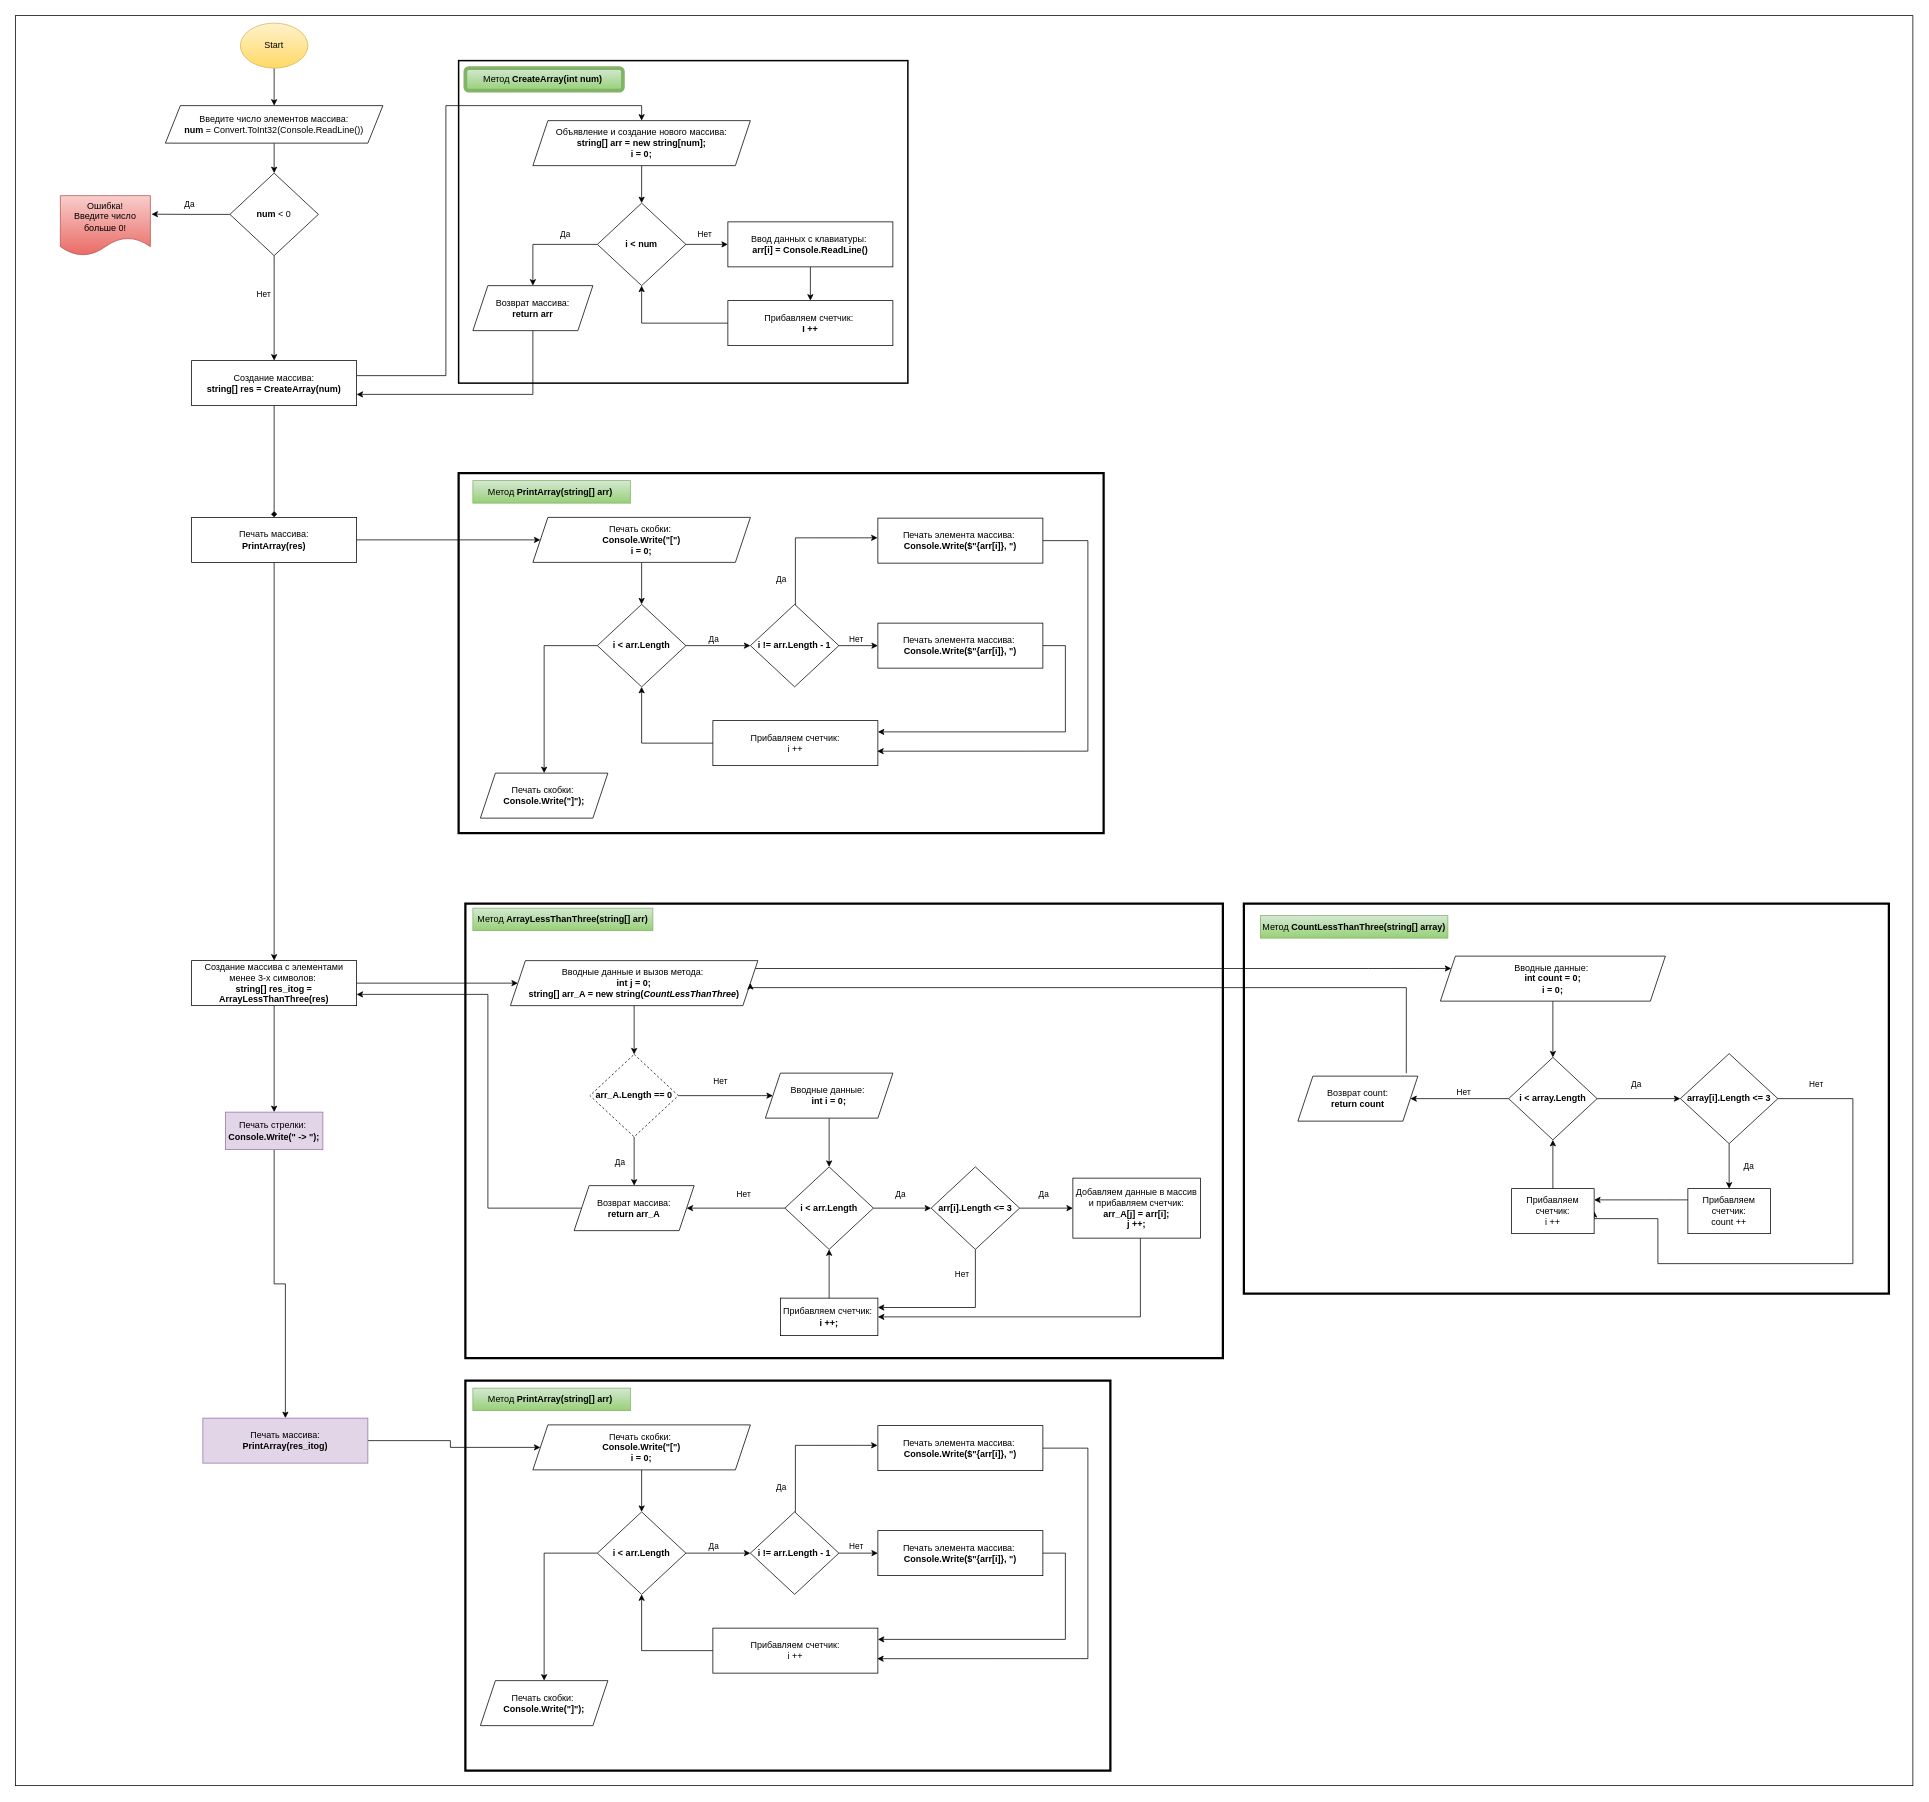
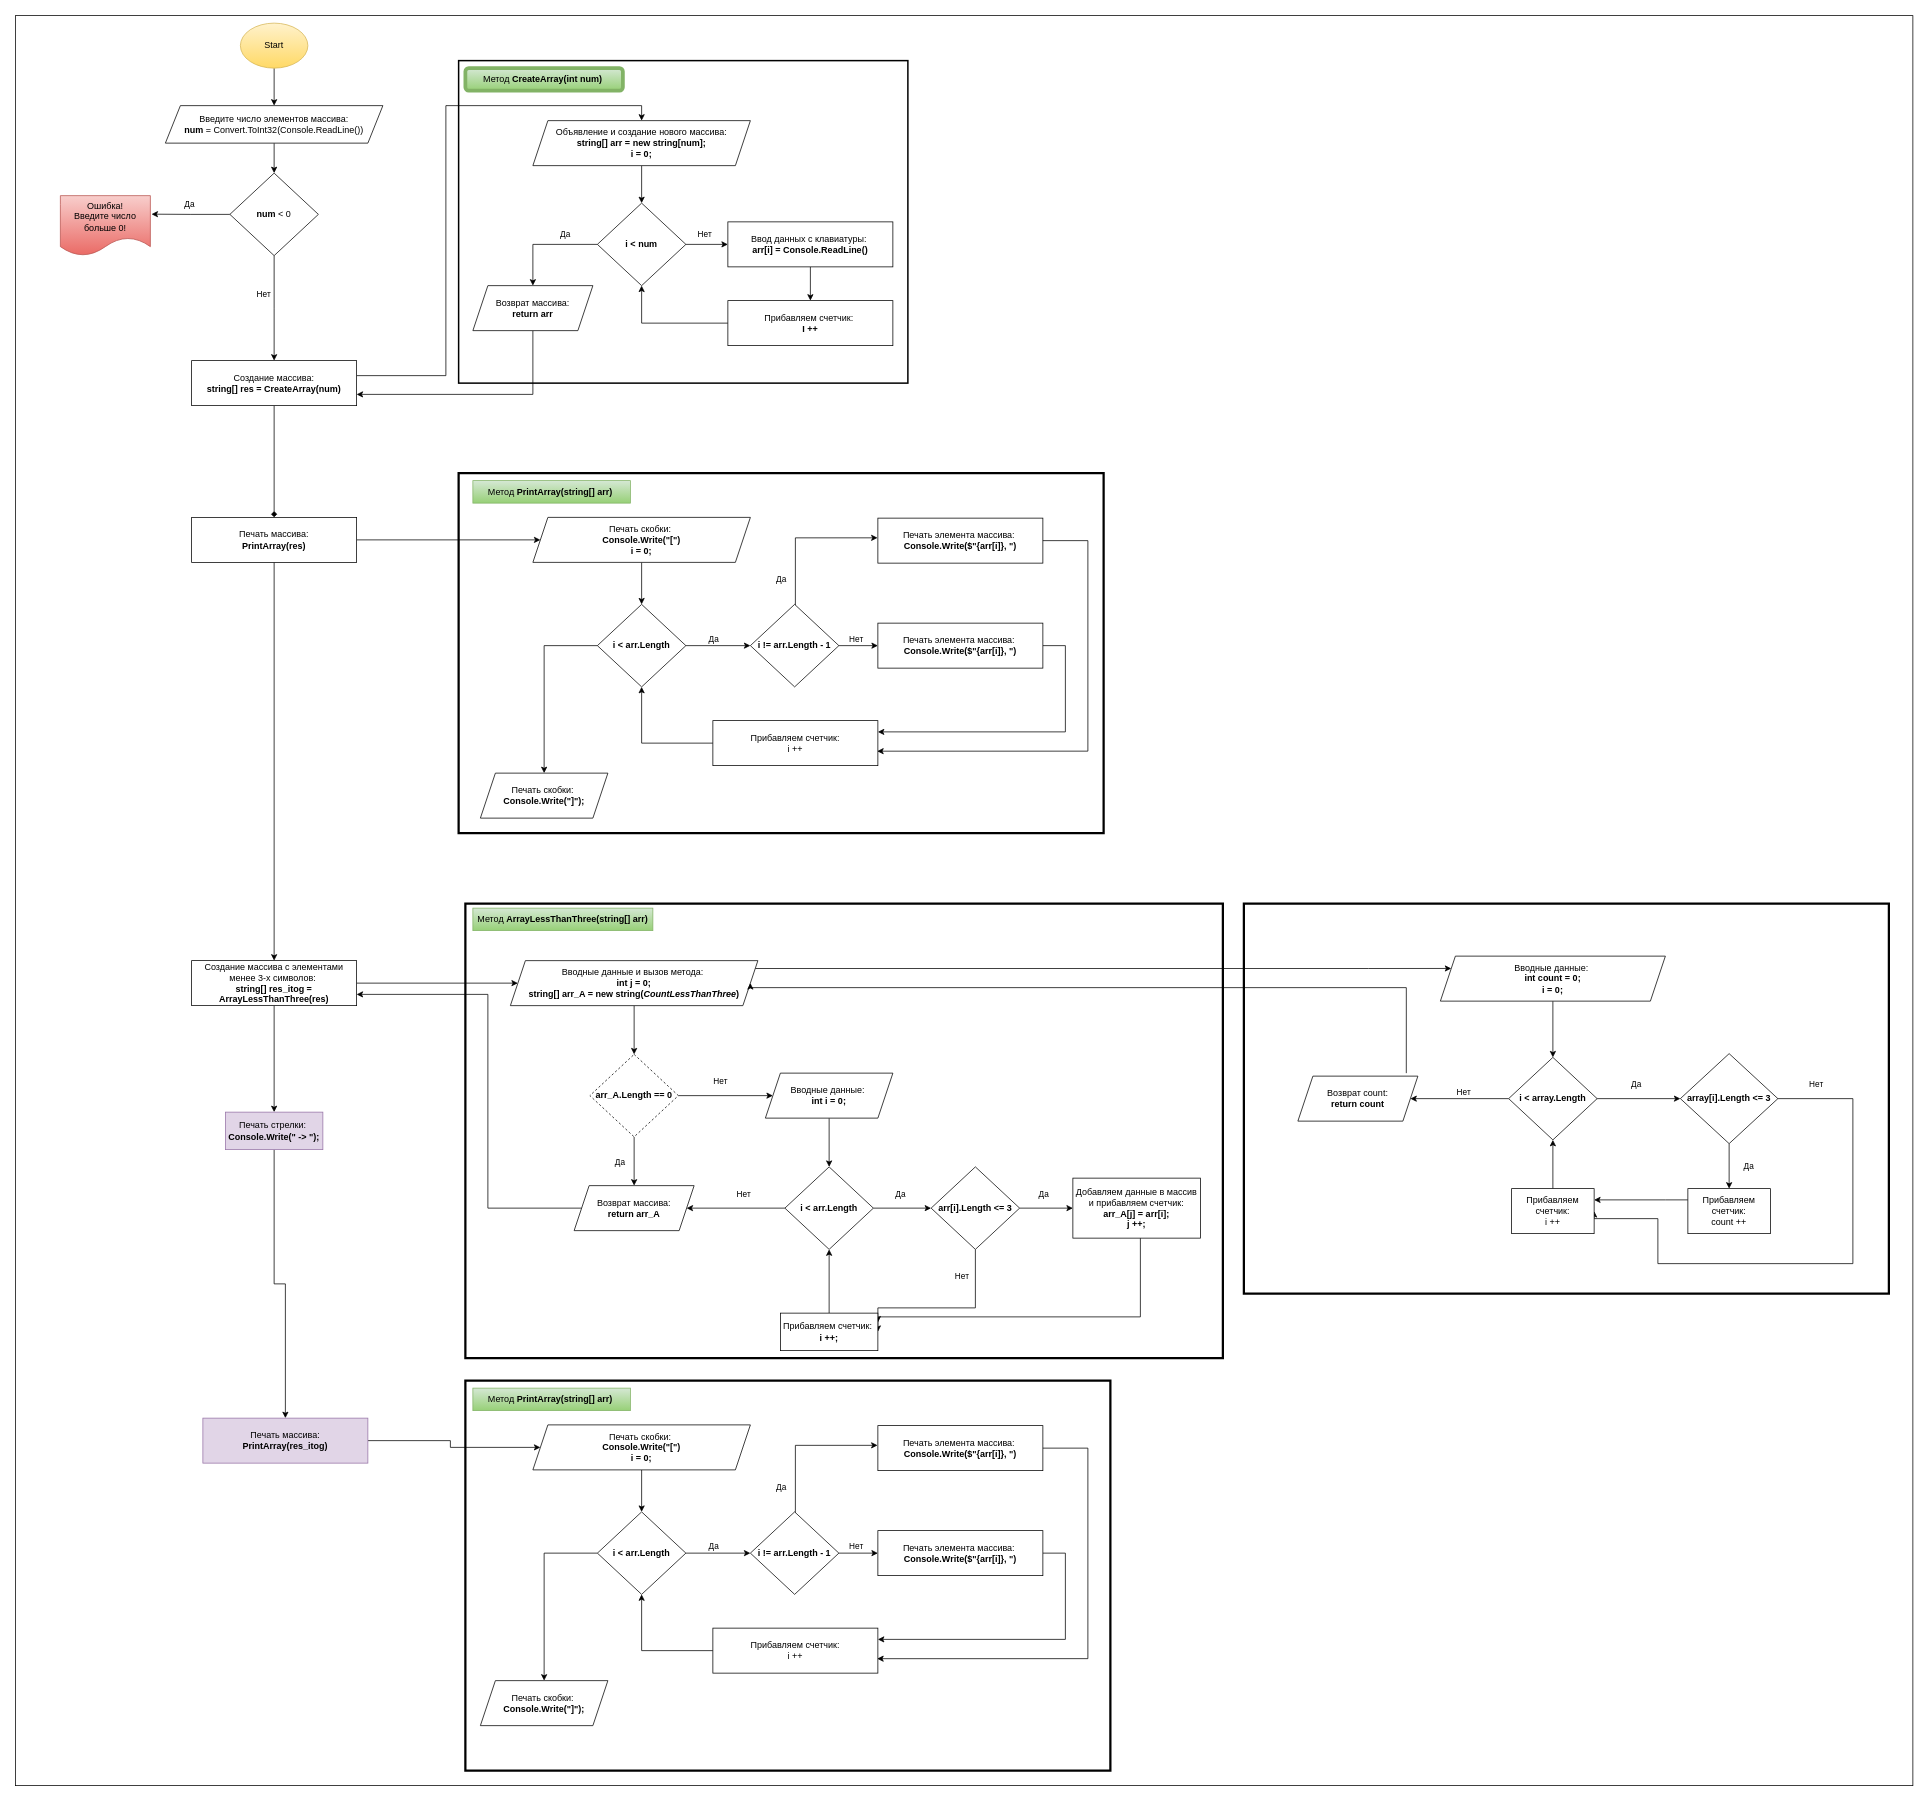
(1354, 927) -> none
(829, 1317) -> (829, 1332)
